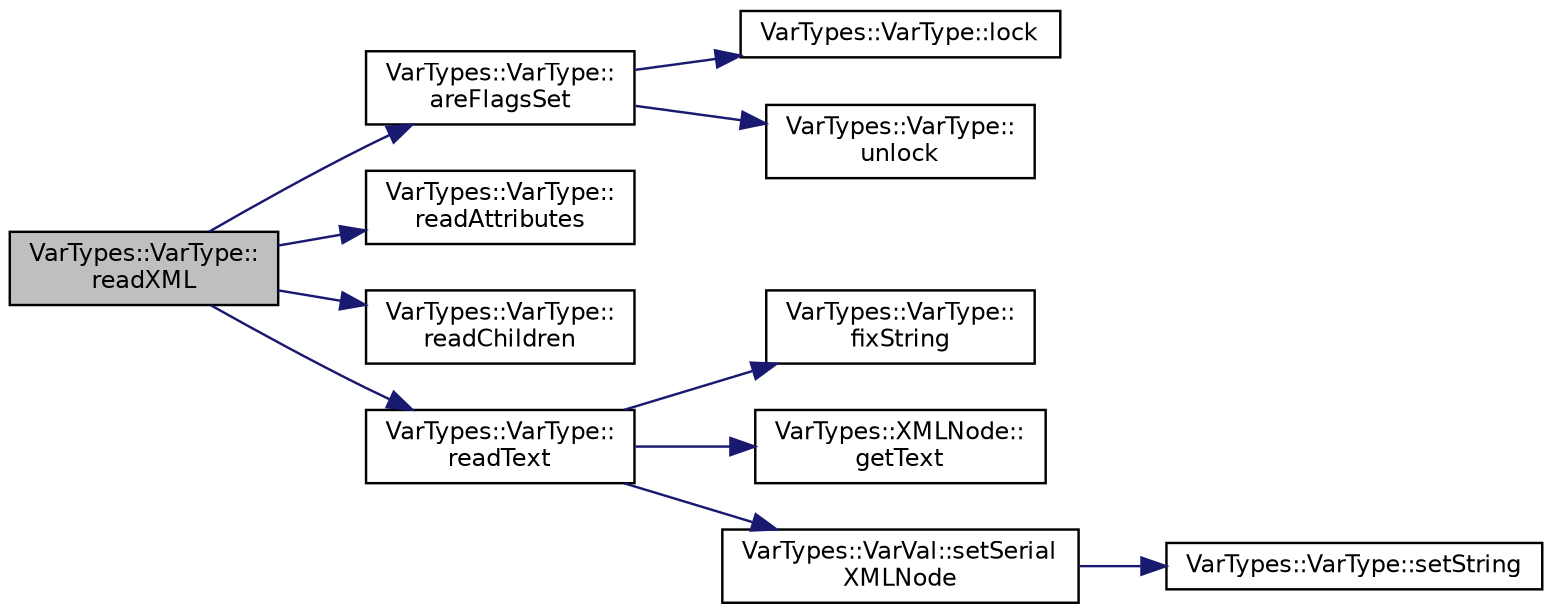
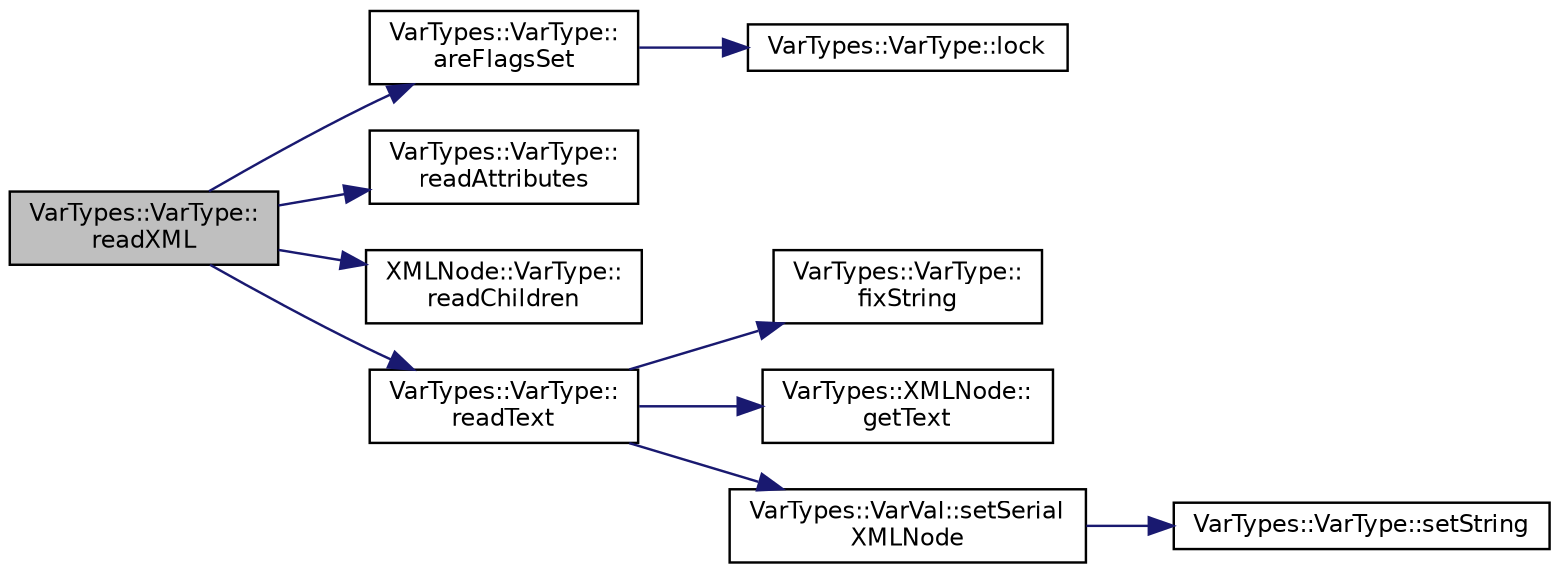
(900, 142) -> none
(500, 327) -> (504, 287)
